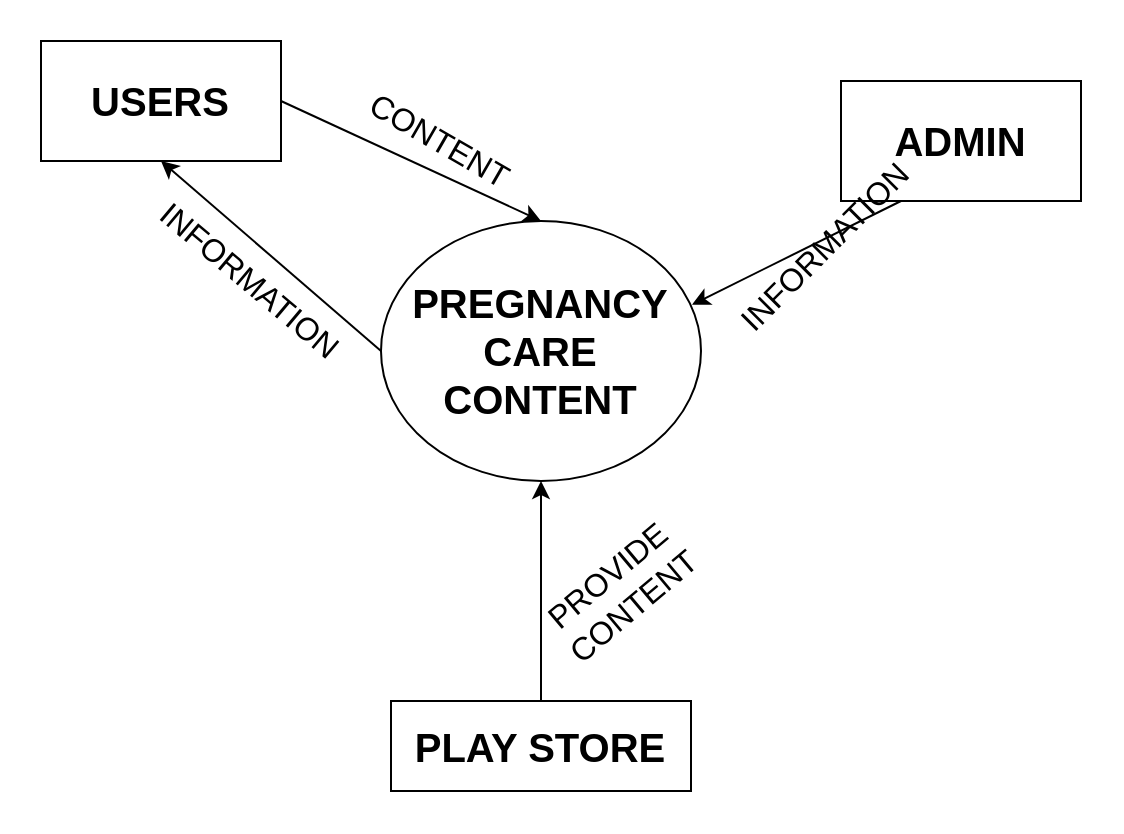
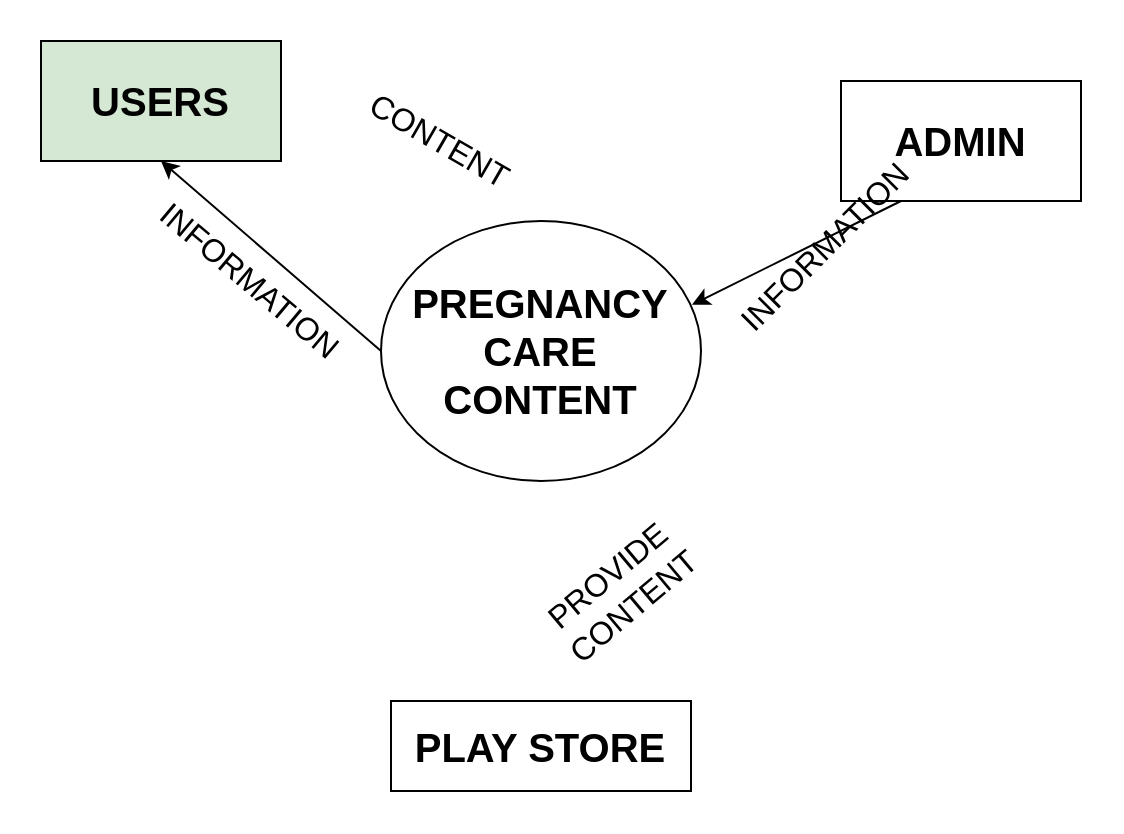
(161, 101) -> (161, 101)
(405, 158) -> none
(541, 598) -> none
